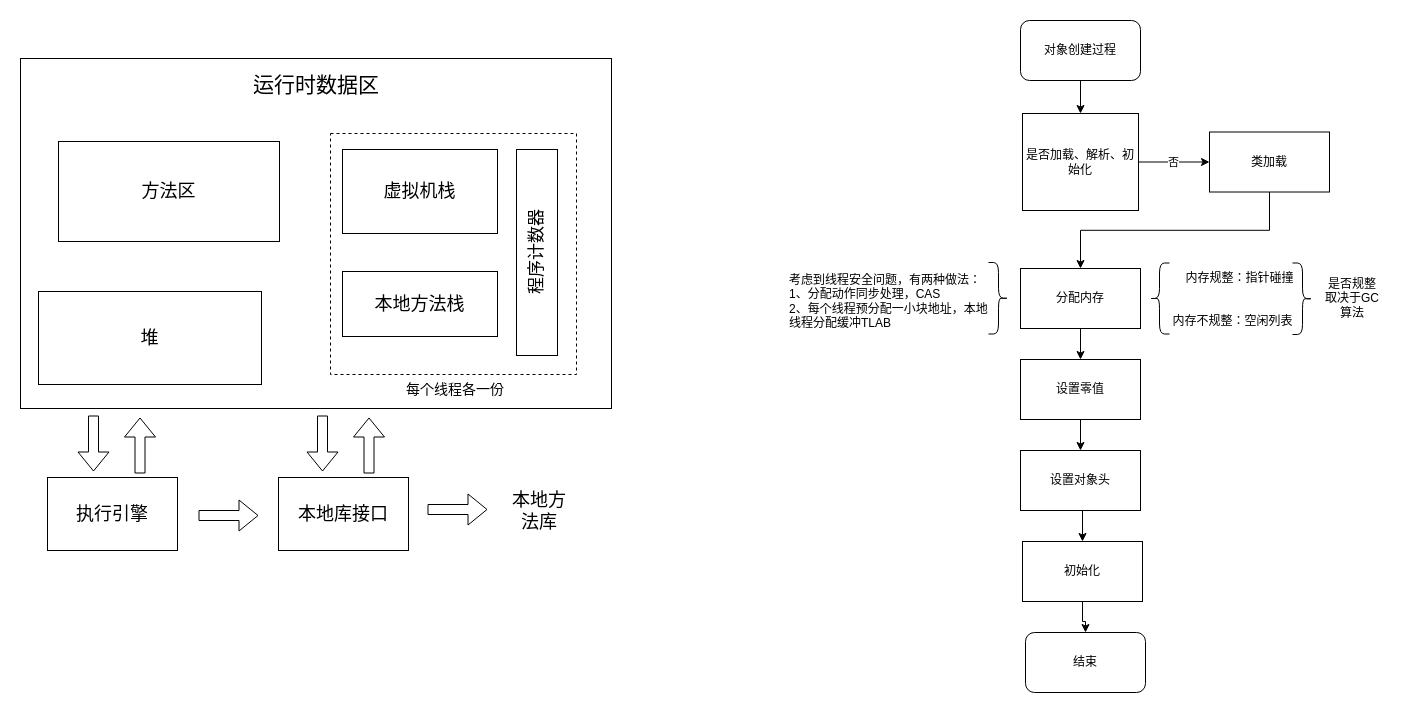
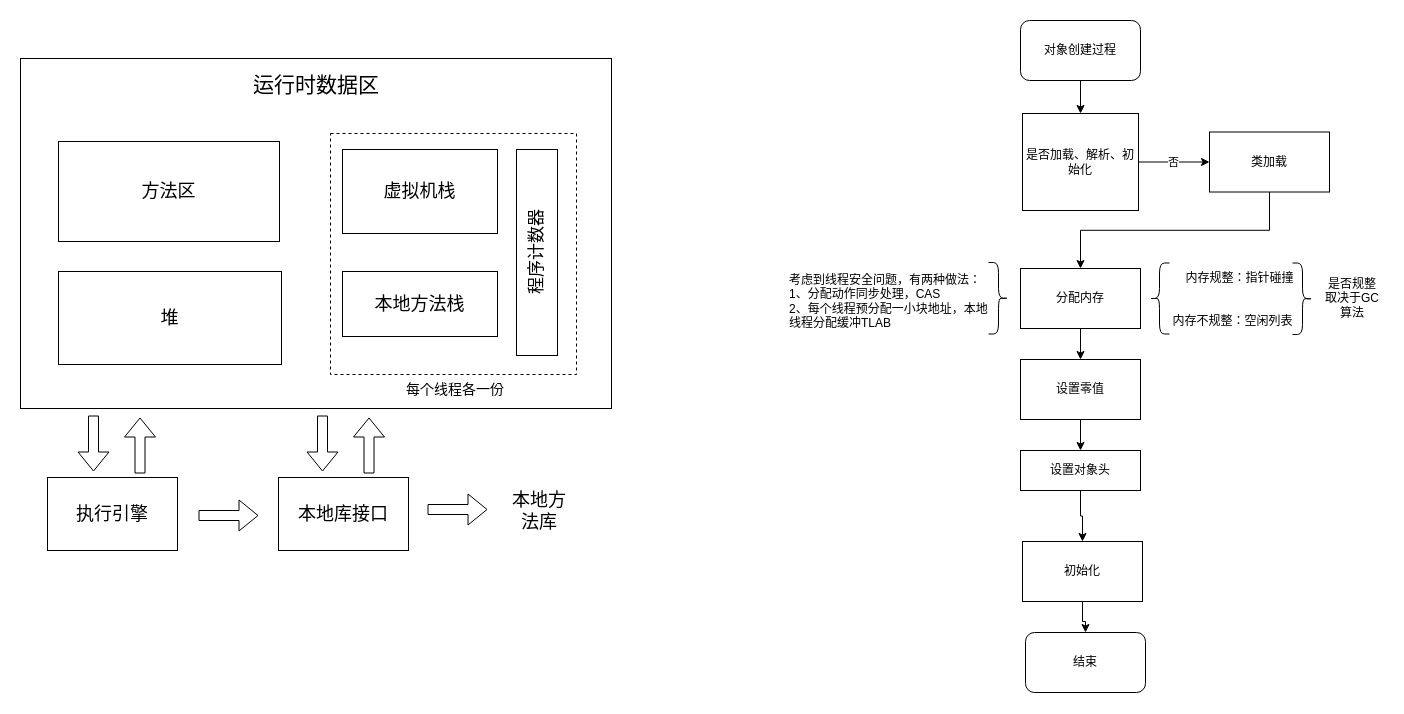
(150, 338) -> (170, 318)
(1081, 481) -> (1081, 471)
